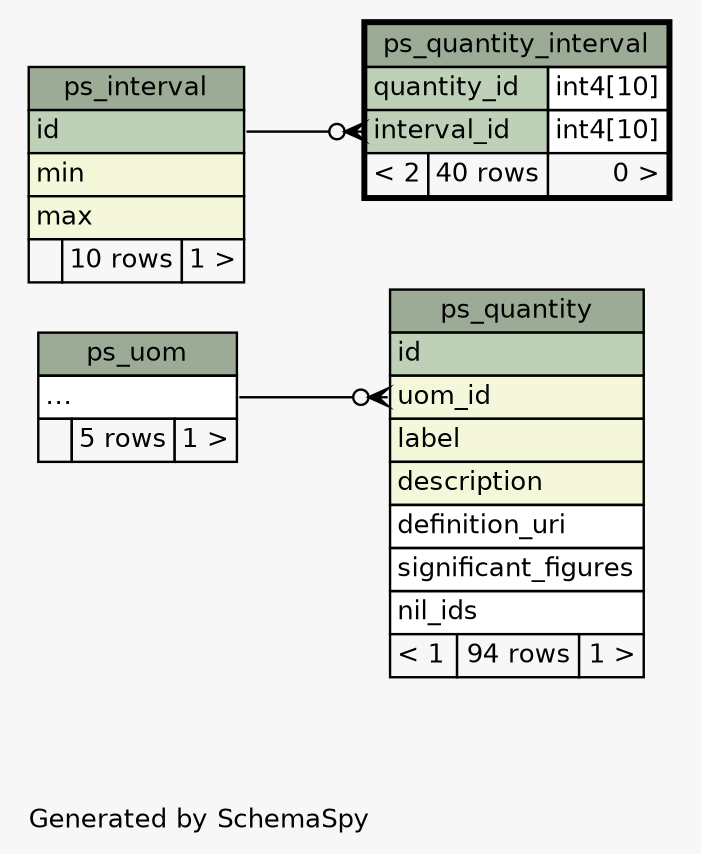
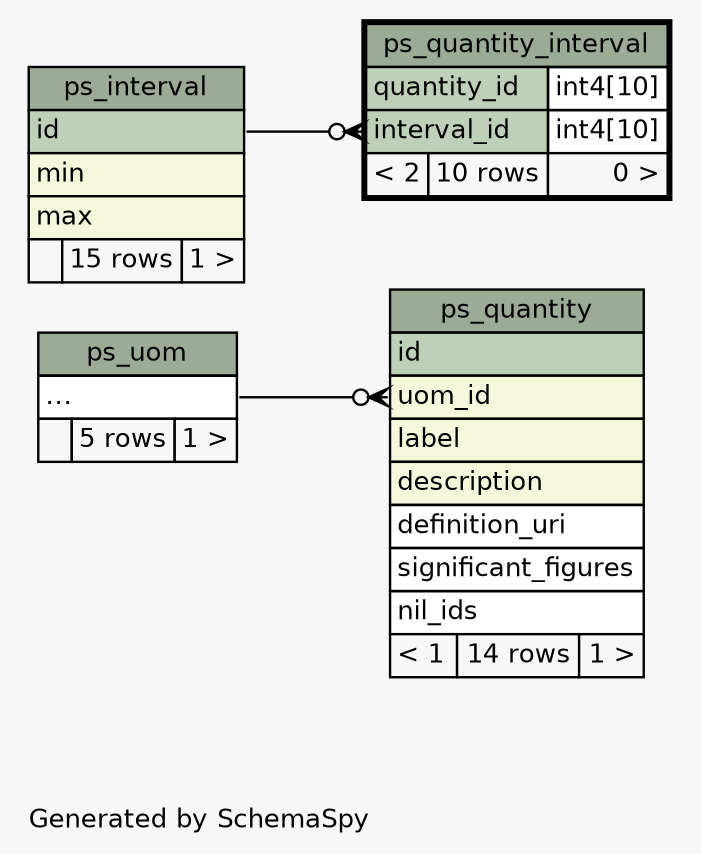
(488, 173) -> (488, 173)
(122, 260) -> (122, 260)
(519, 655) -> (519, 655)
